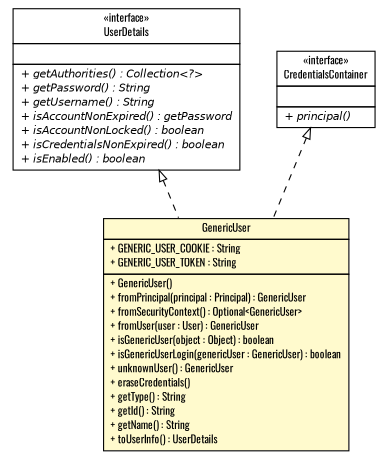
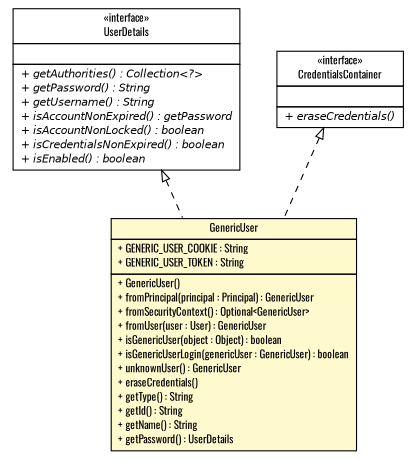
(318, 117) -> (340, 117)
(164, 440) -> (176, 440)
